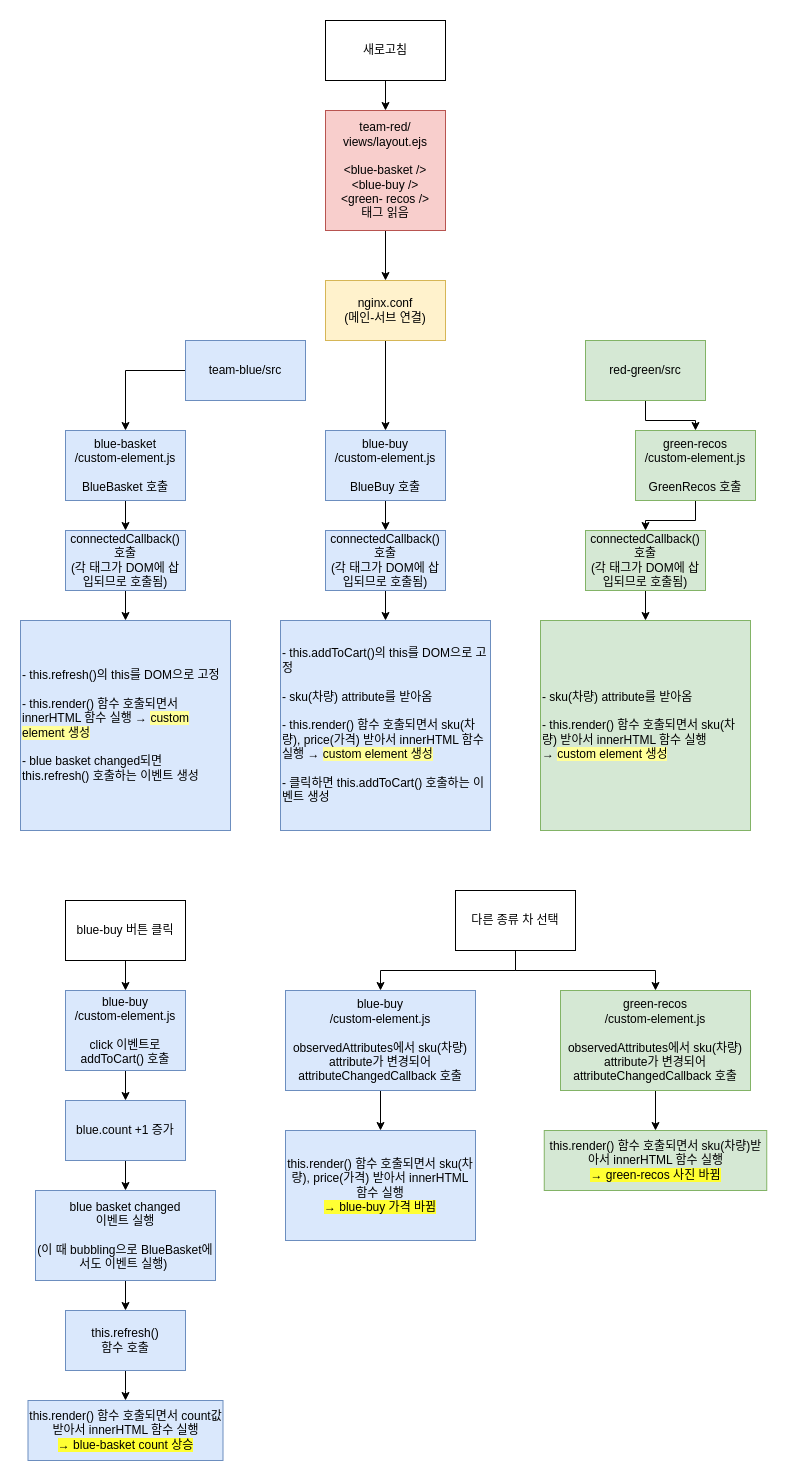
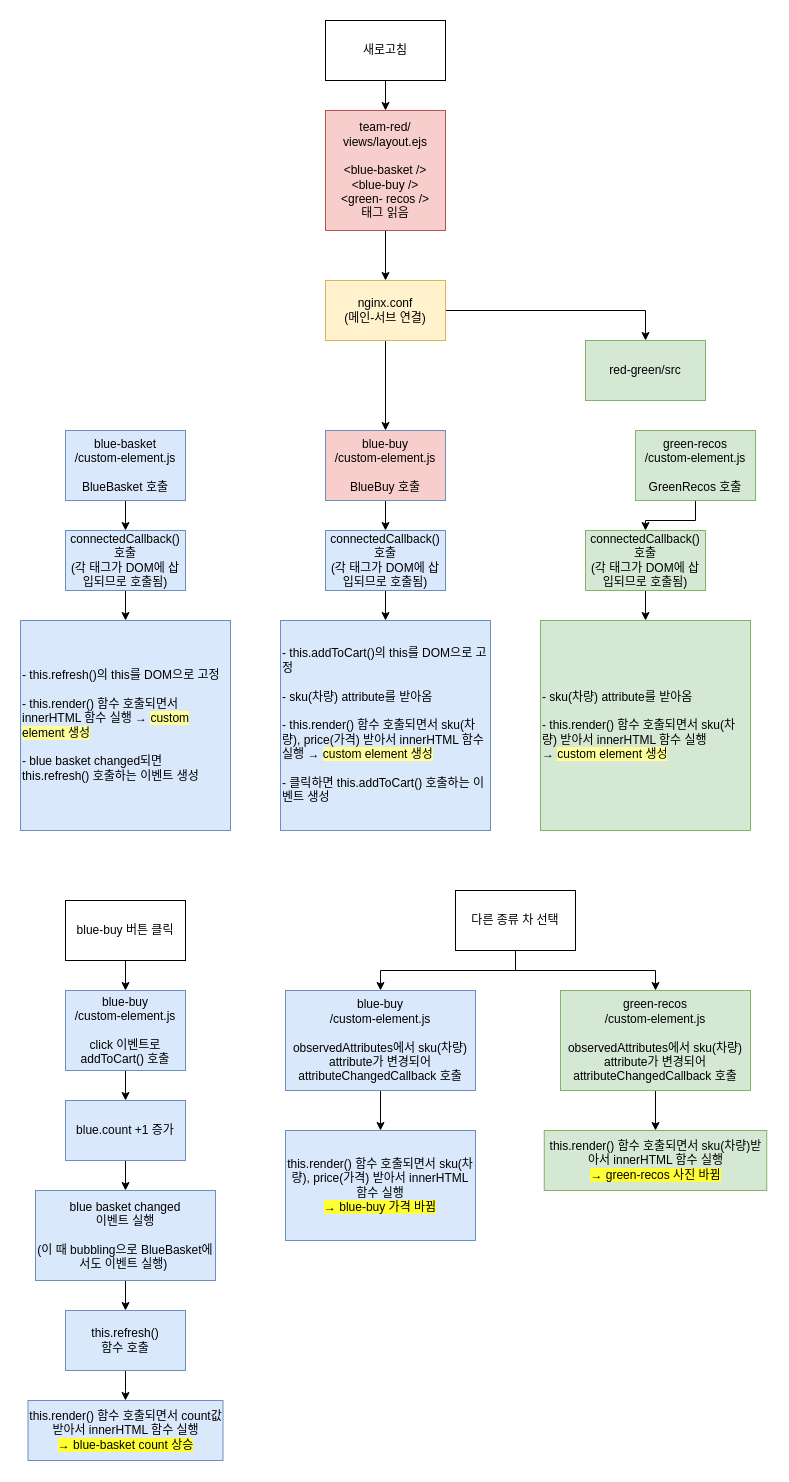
none -> (557, 311)
(130, 371) -> none
(246, 371) -> none
(662, 421) -> none
(386, 466) -> (386, 466)
